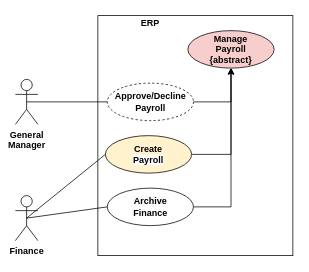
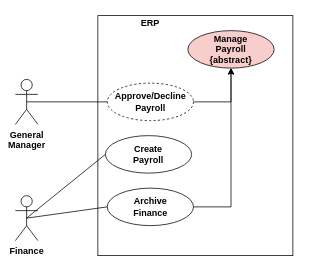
(149, 154) -> (149, 154)
(210, 154) -> none
